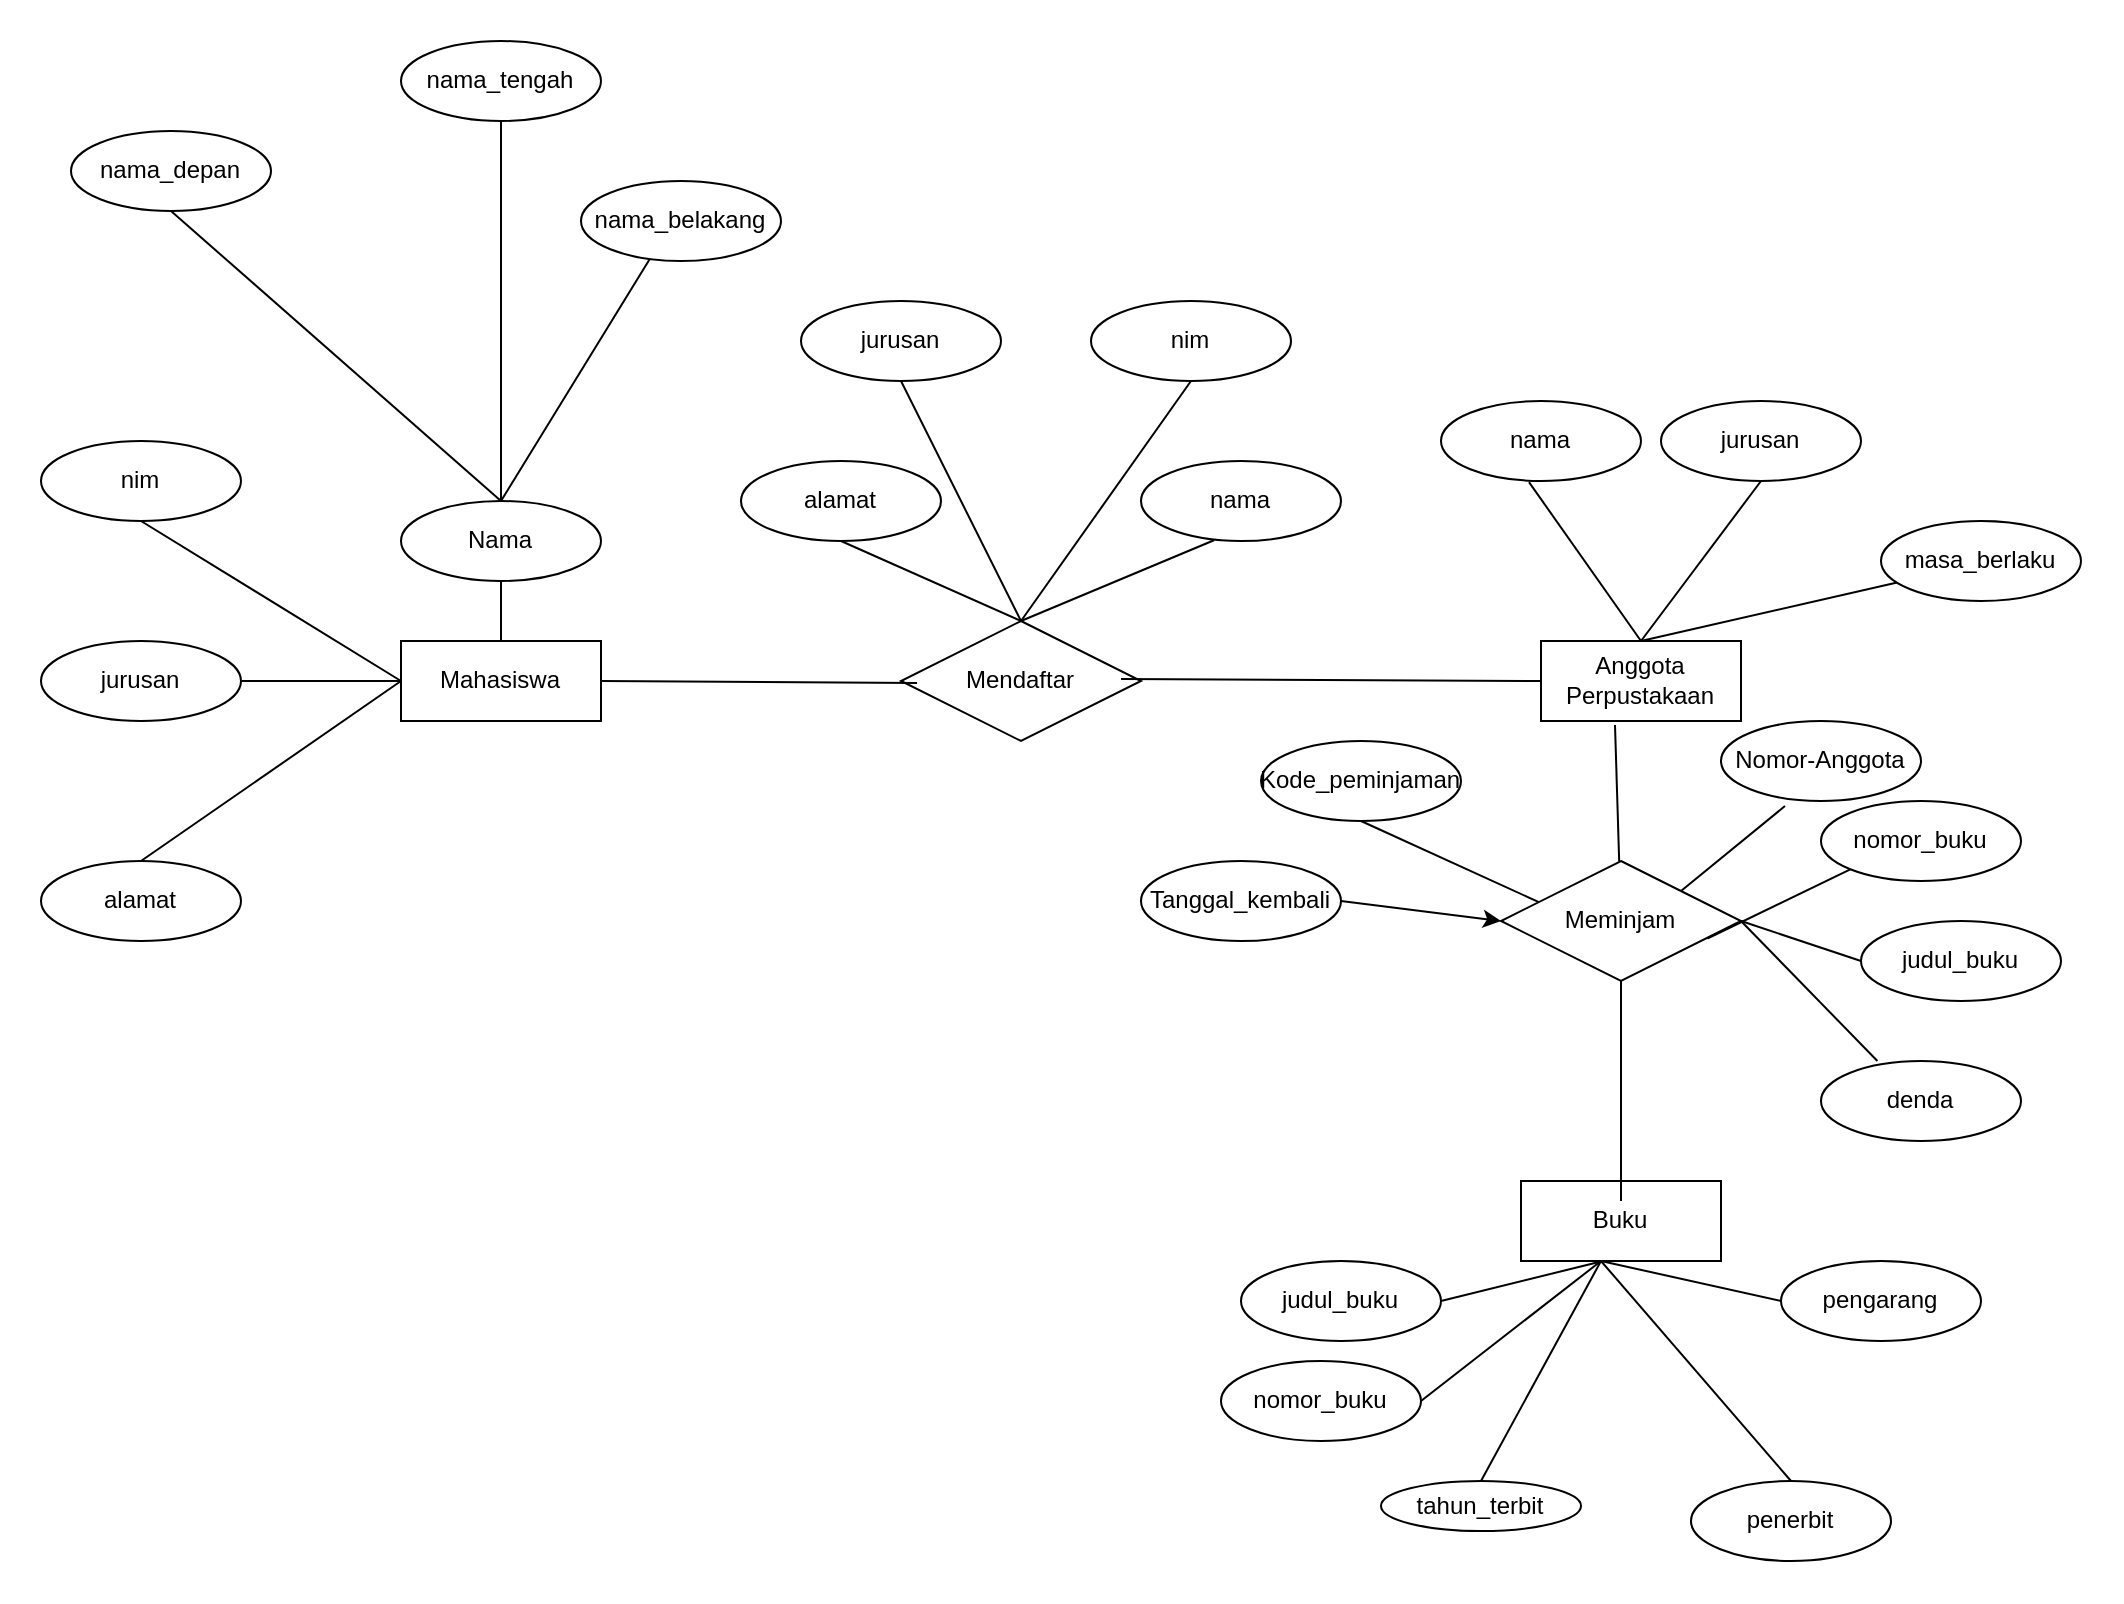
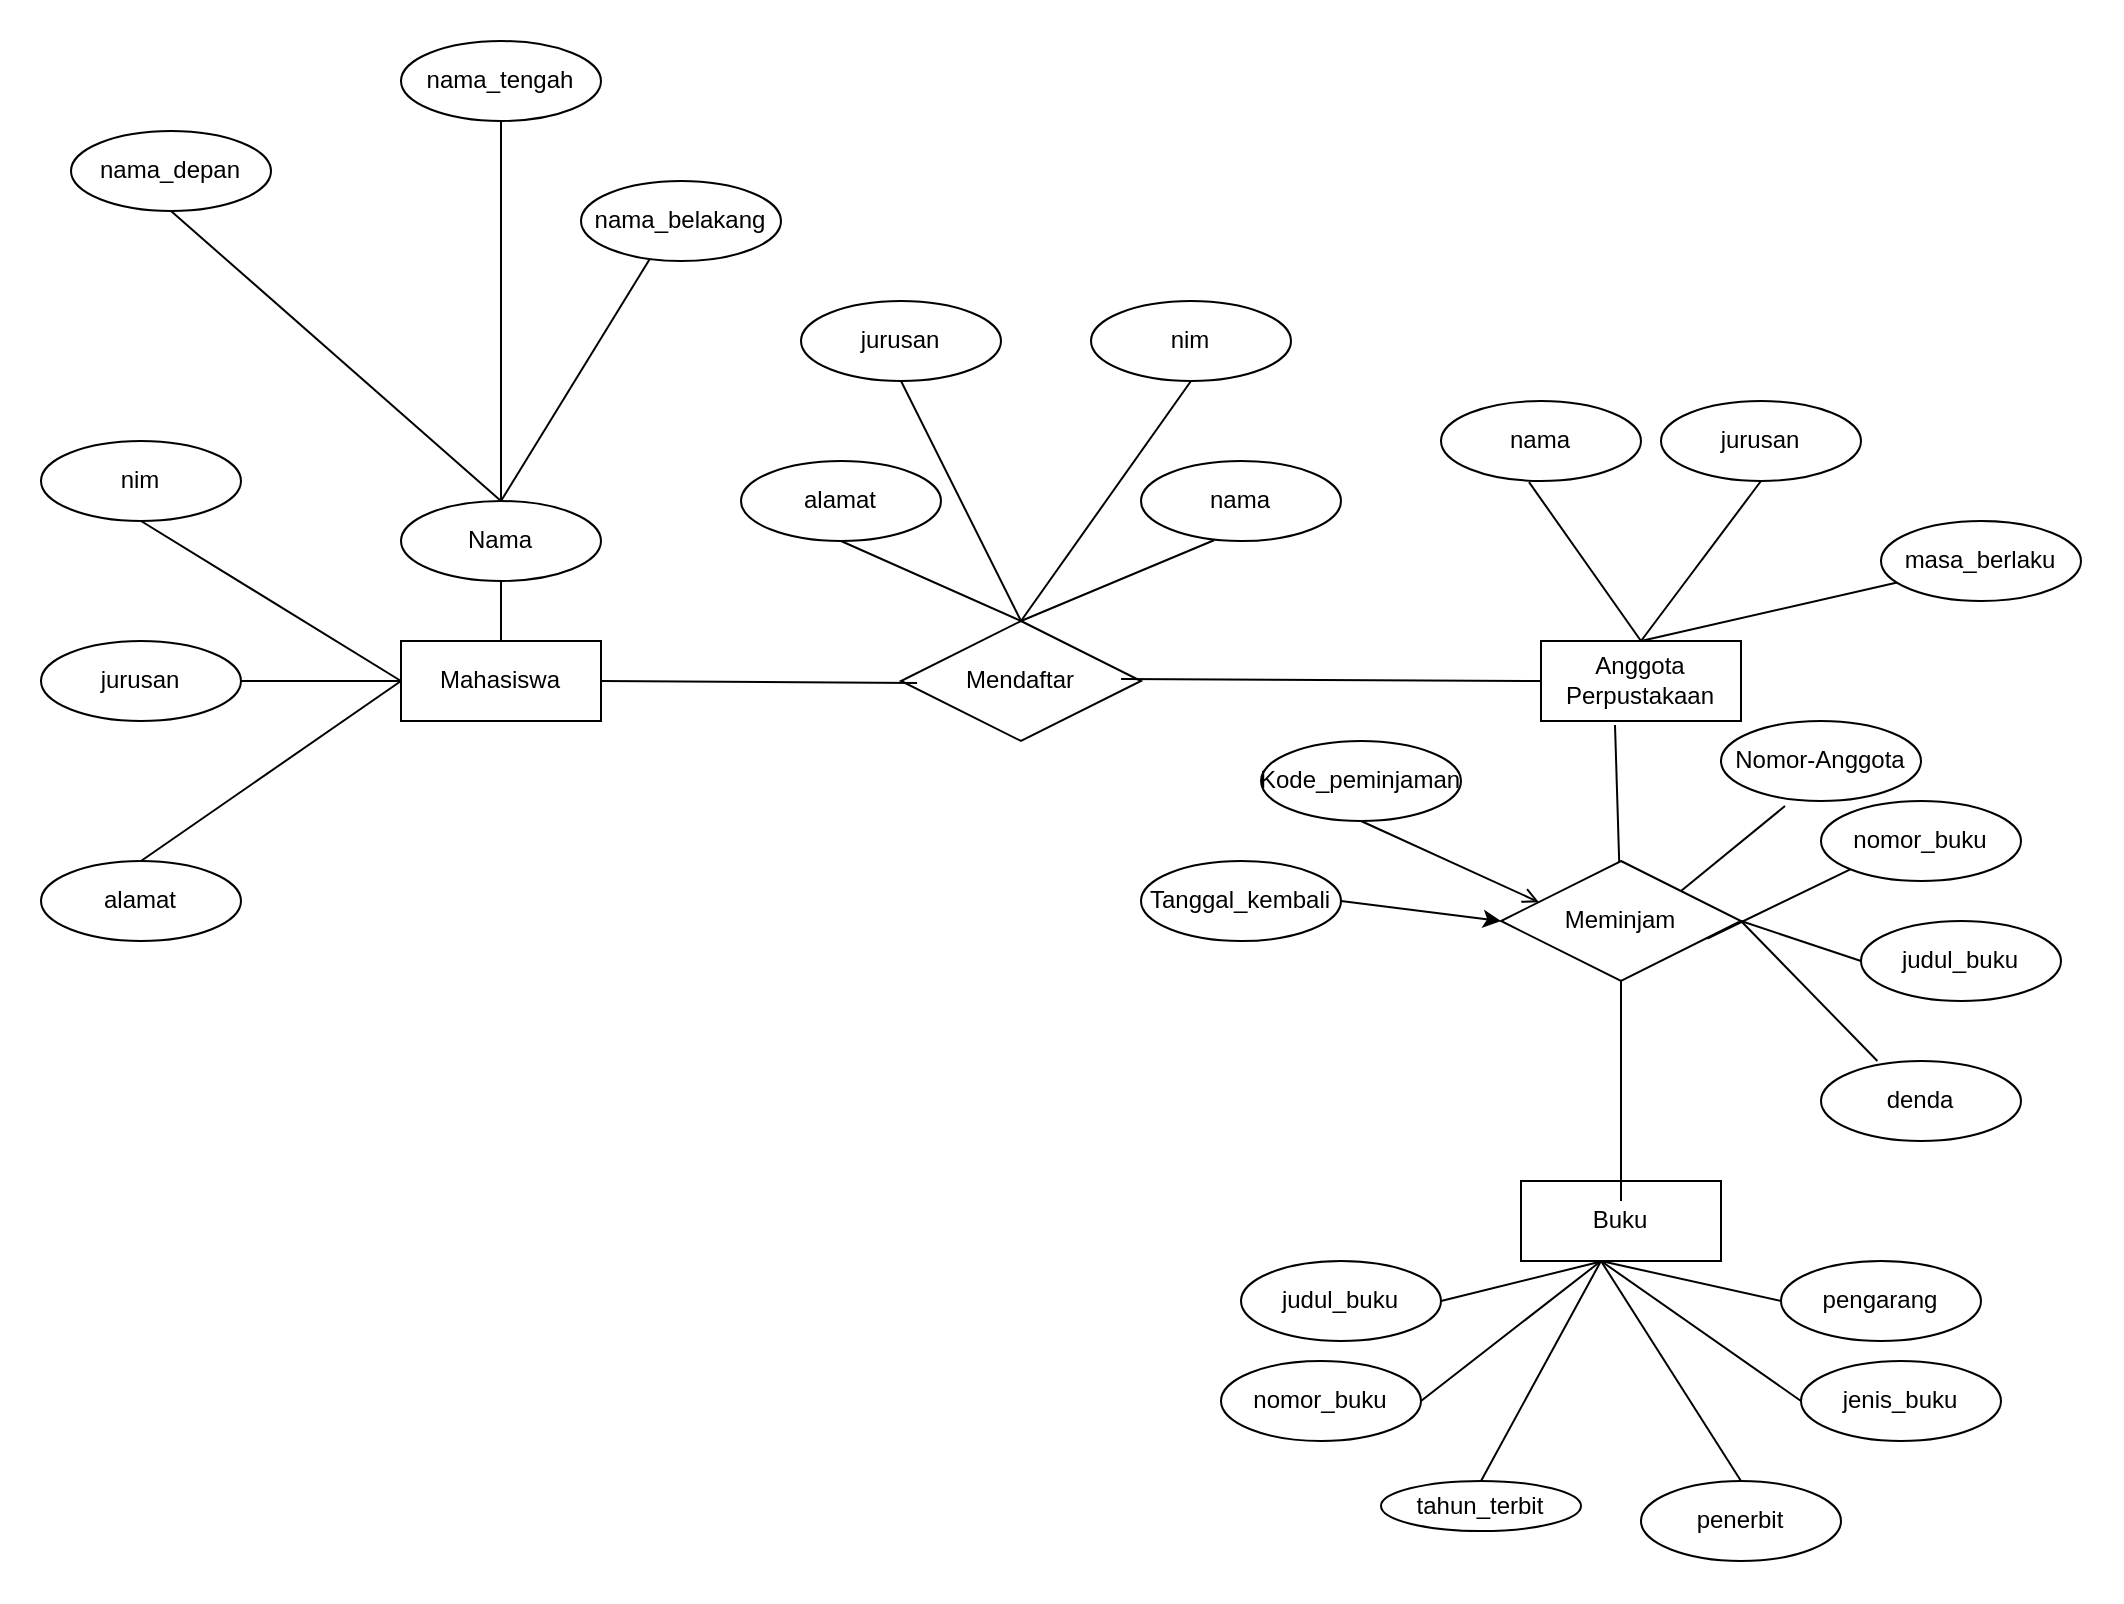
(1533, 899) -> (1532, 899)
none -> (1705, 1334)
none -> (1901, 1401)
(1791, 1521) -> (1741, 1521)
